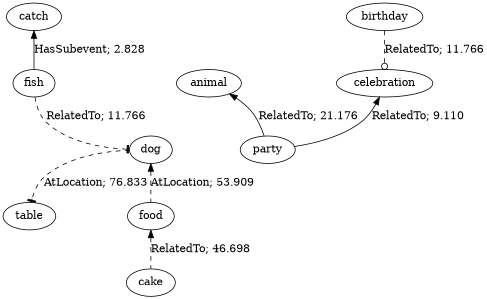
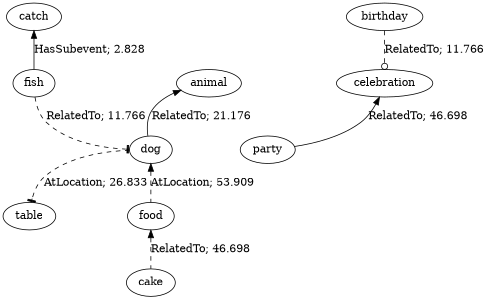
(254, 114) -> (152, 110)
(418, 116) -> (418, 116)
(96, 183) -> (96, 183)
